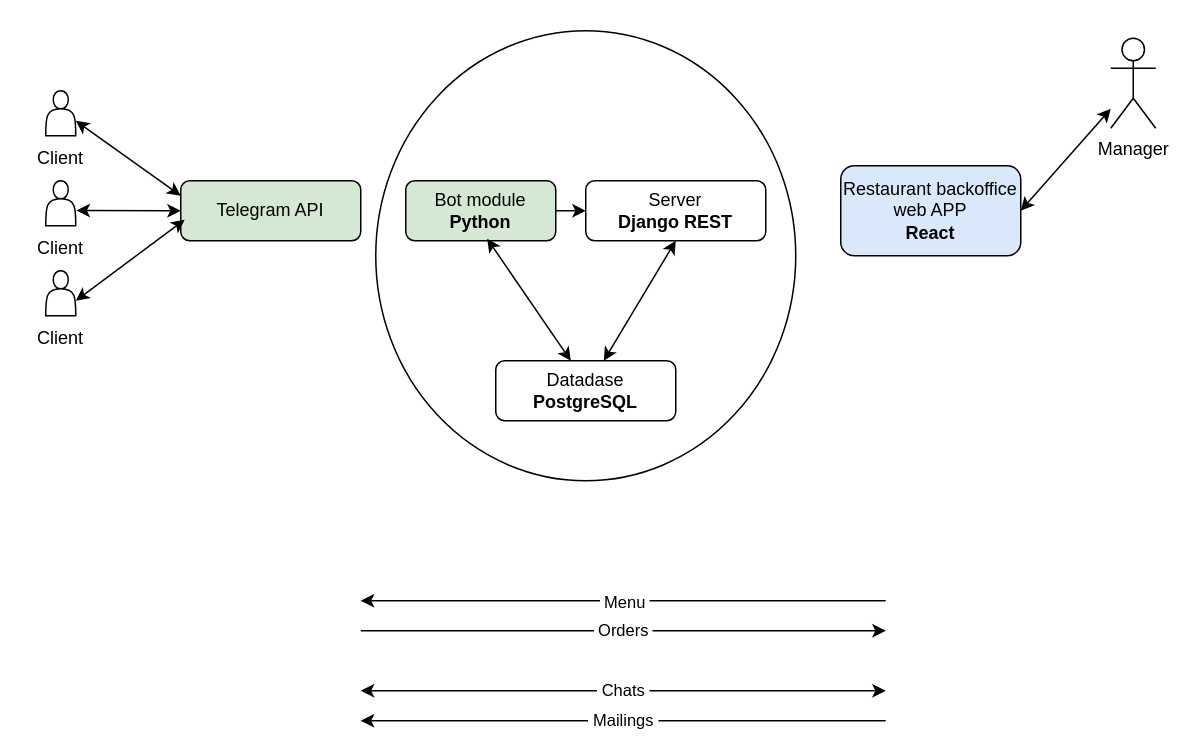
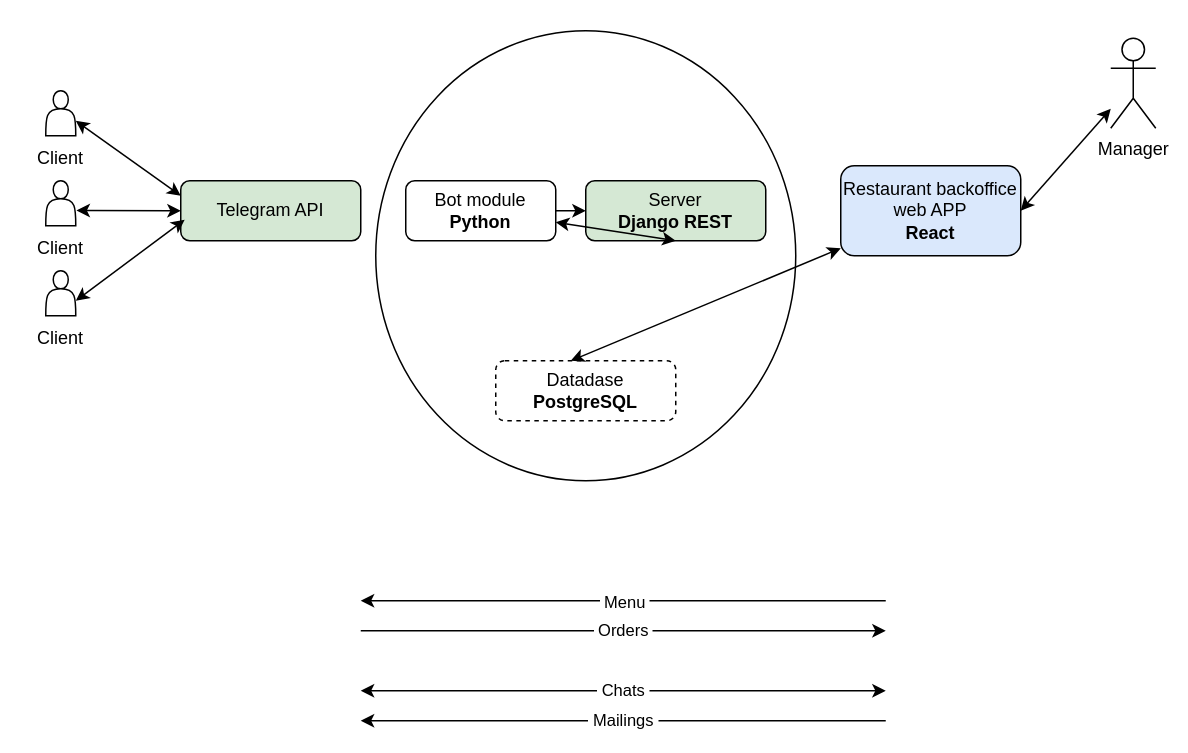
(481, 211) -> (481, 211)
(676, 211) -> (676, 211)
(529, 300) -> (725, 297)
(640, 301) -> (616, 232)
(586, 391) -> (586, 391)
